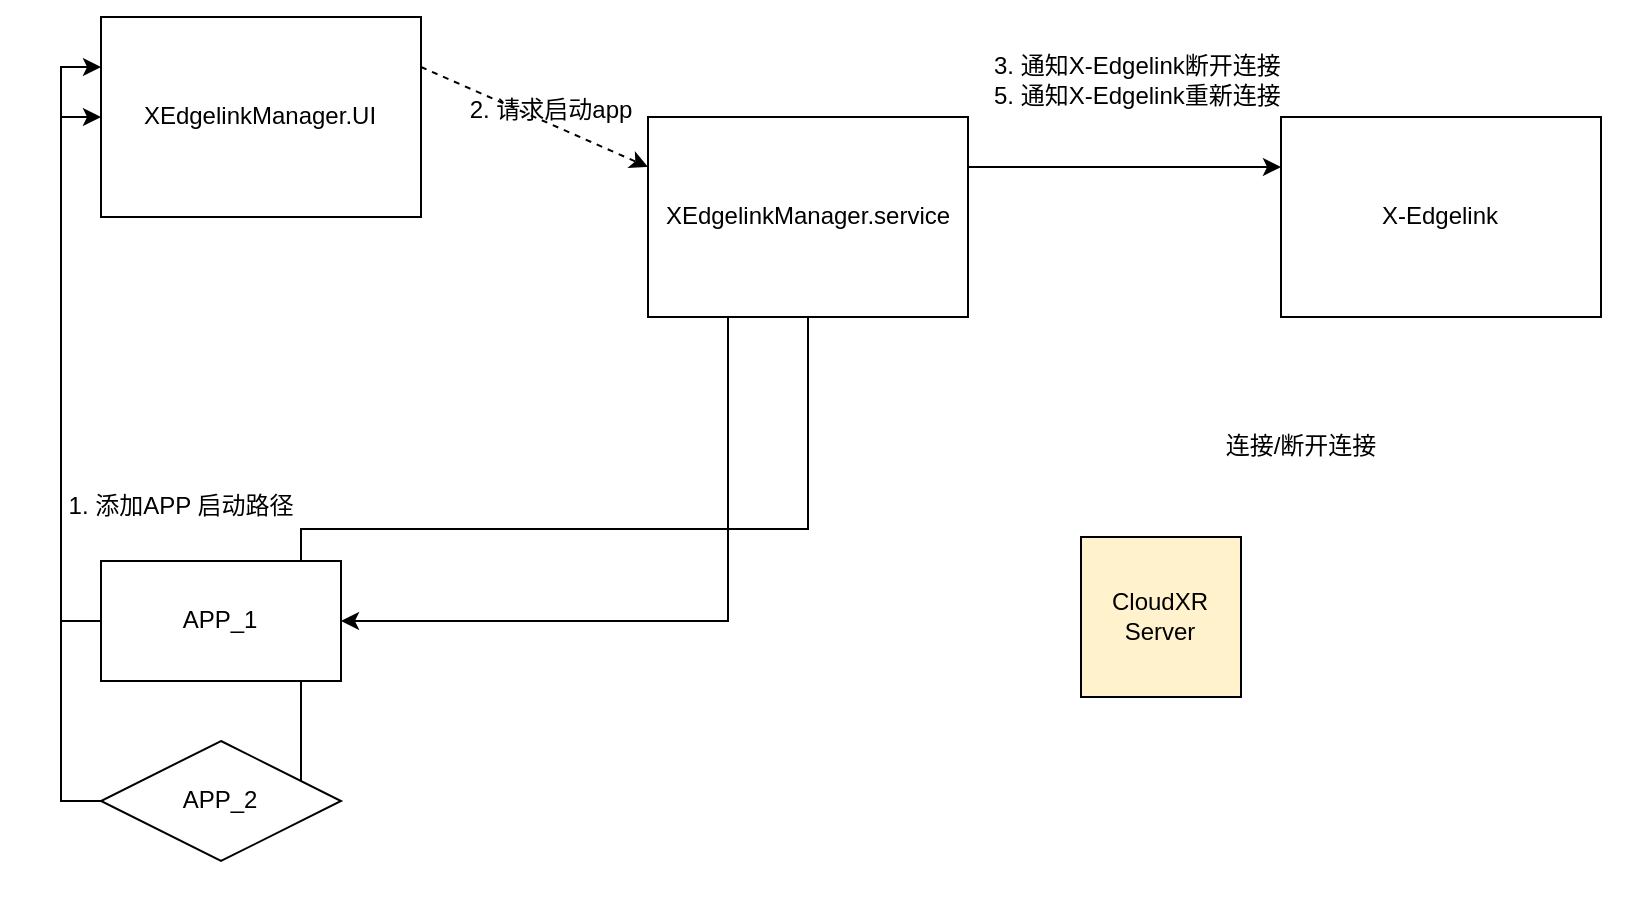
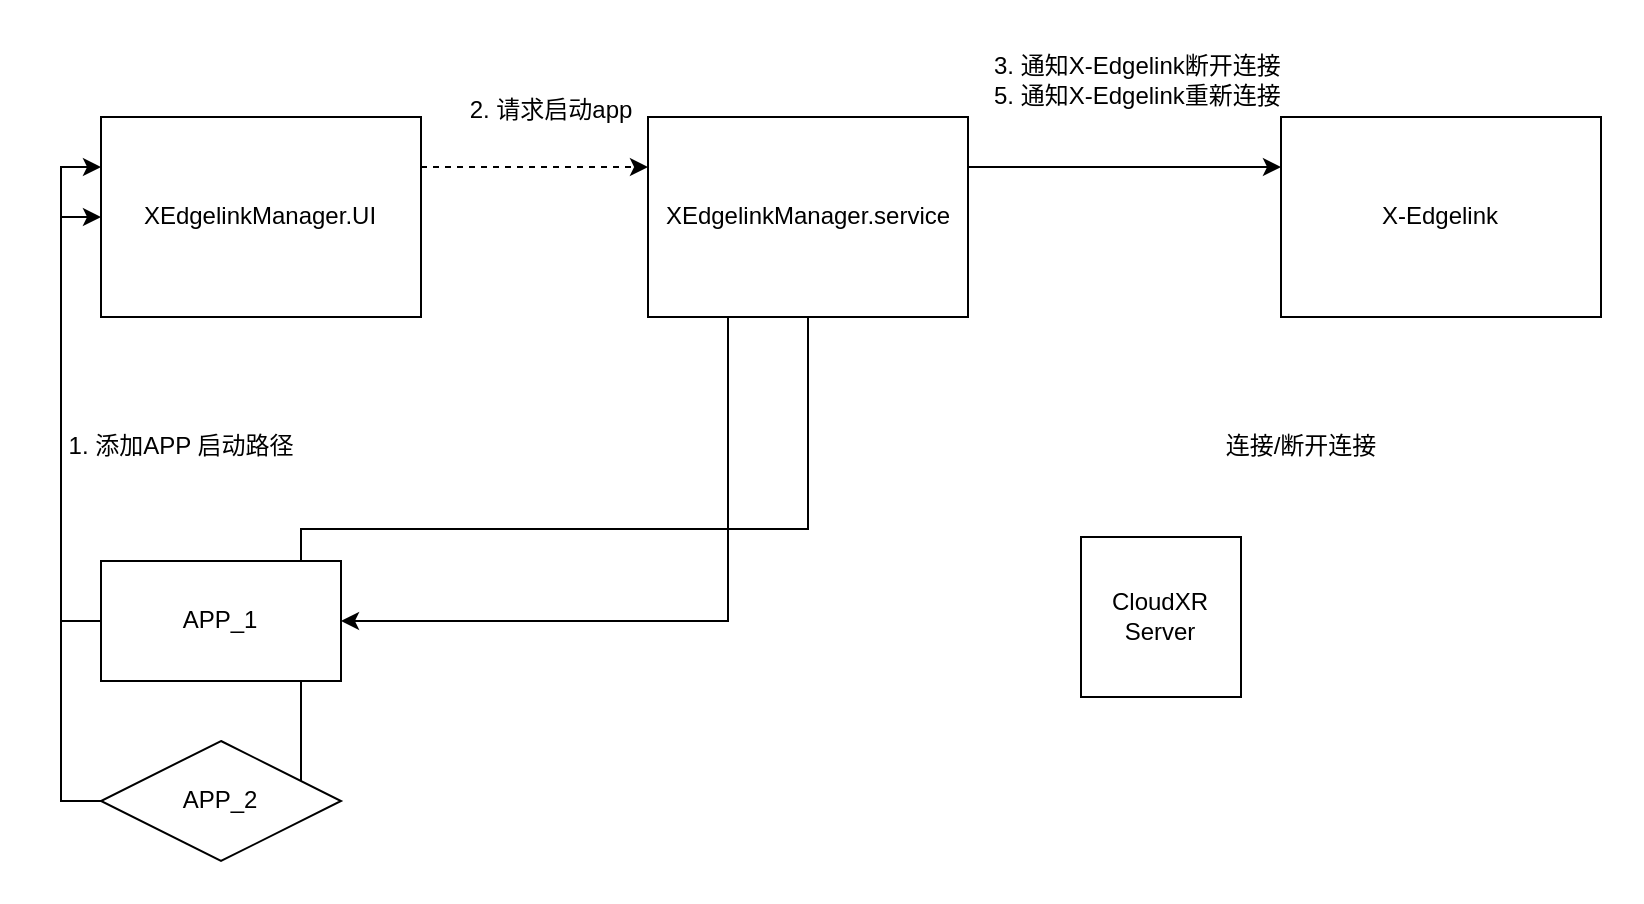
(261, 117) -> (261, 217)
(181, 507) -> (181, 447)
(1161, 617) -> (1161, 617)
